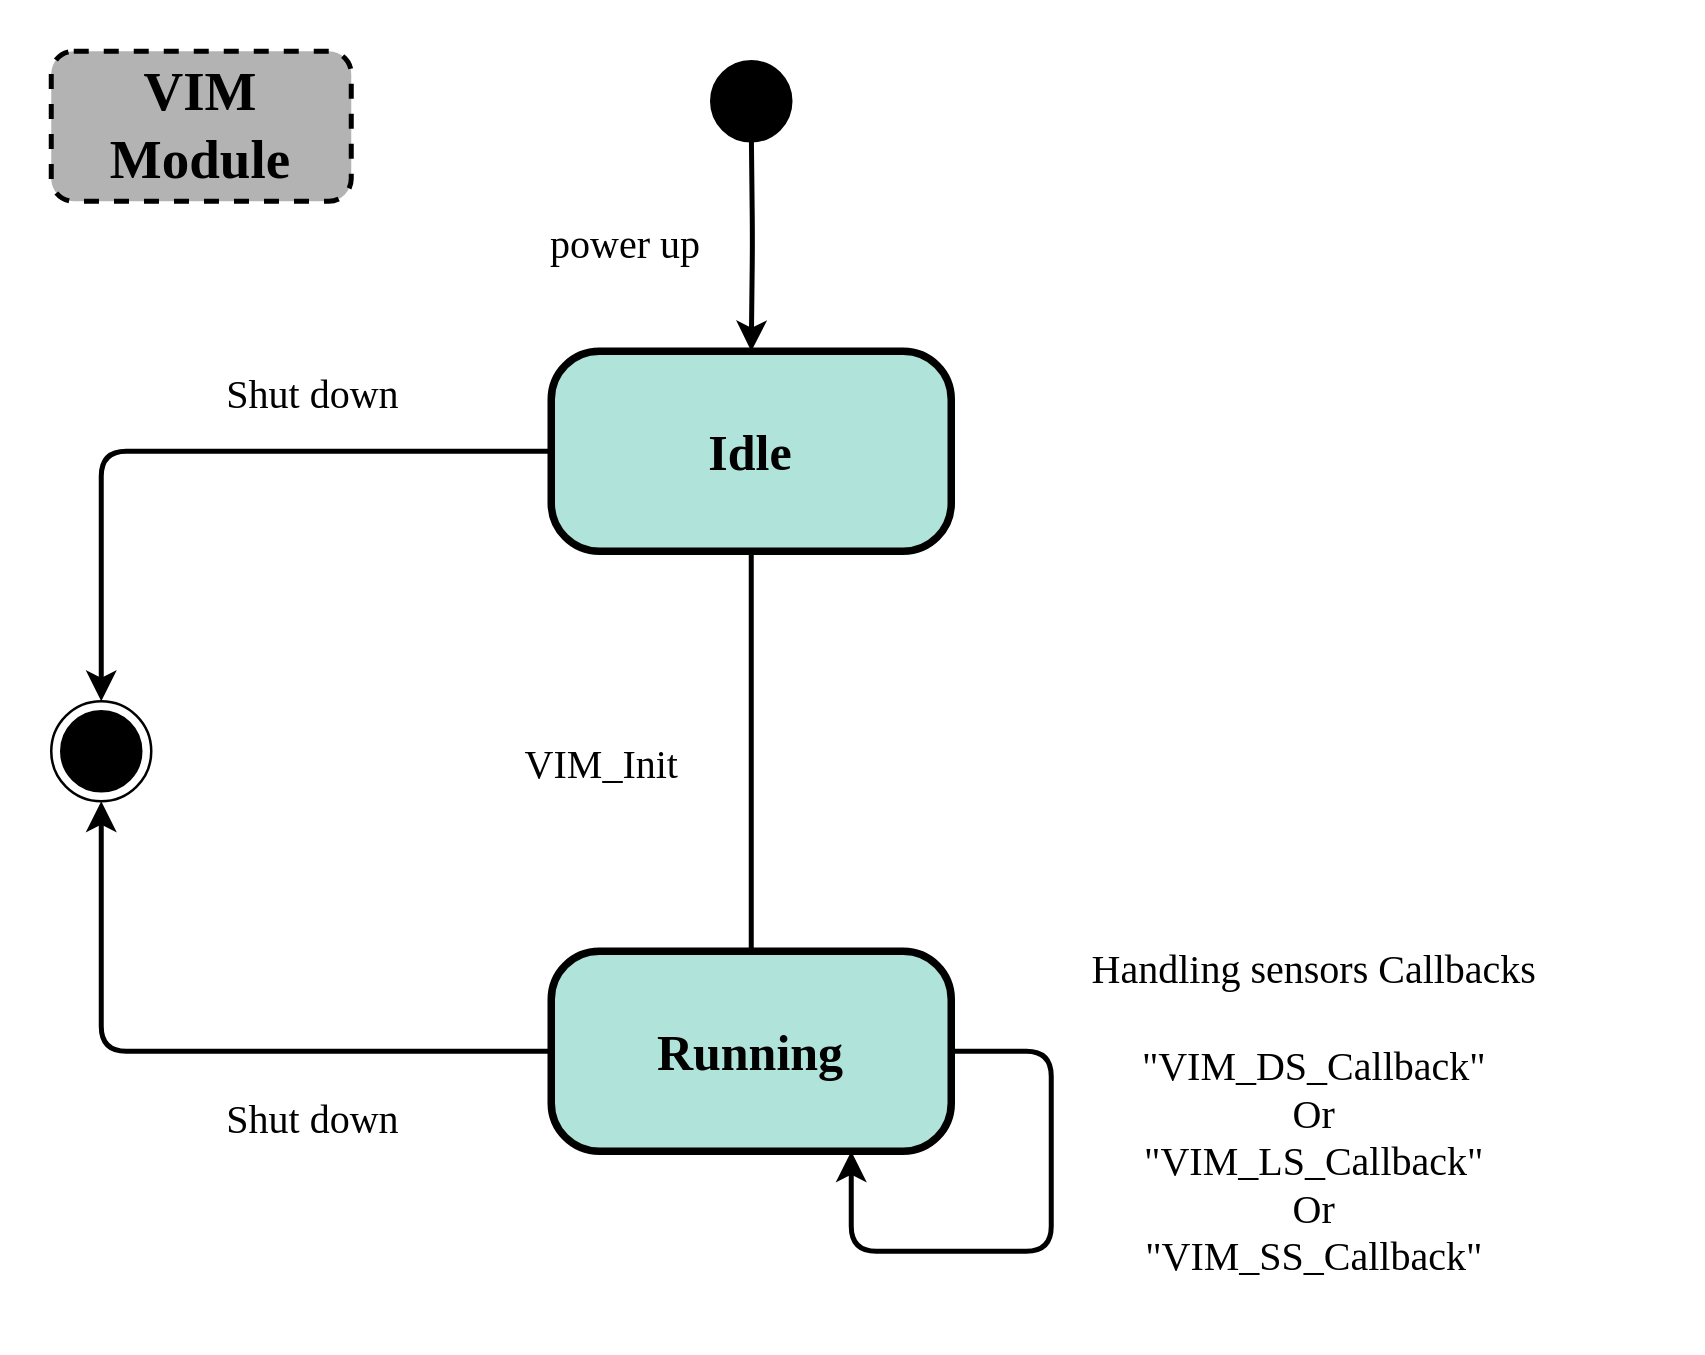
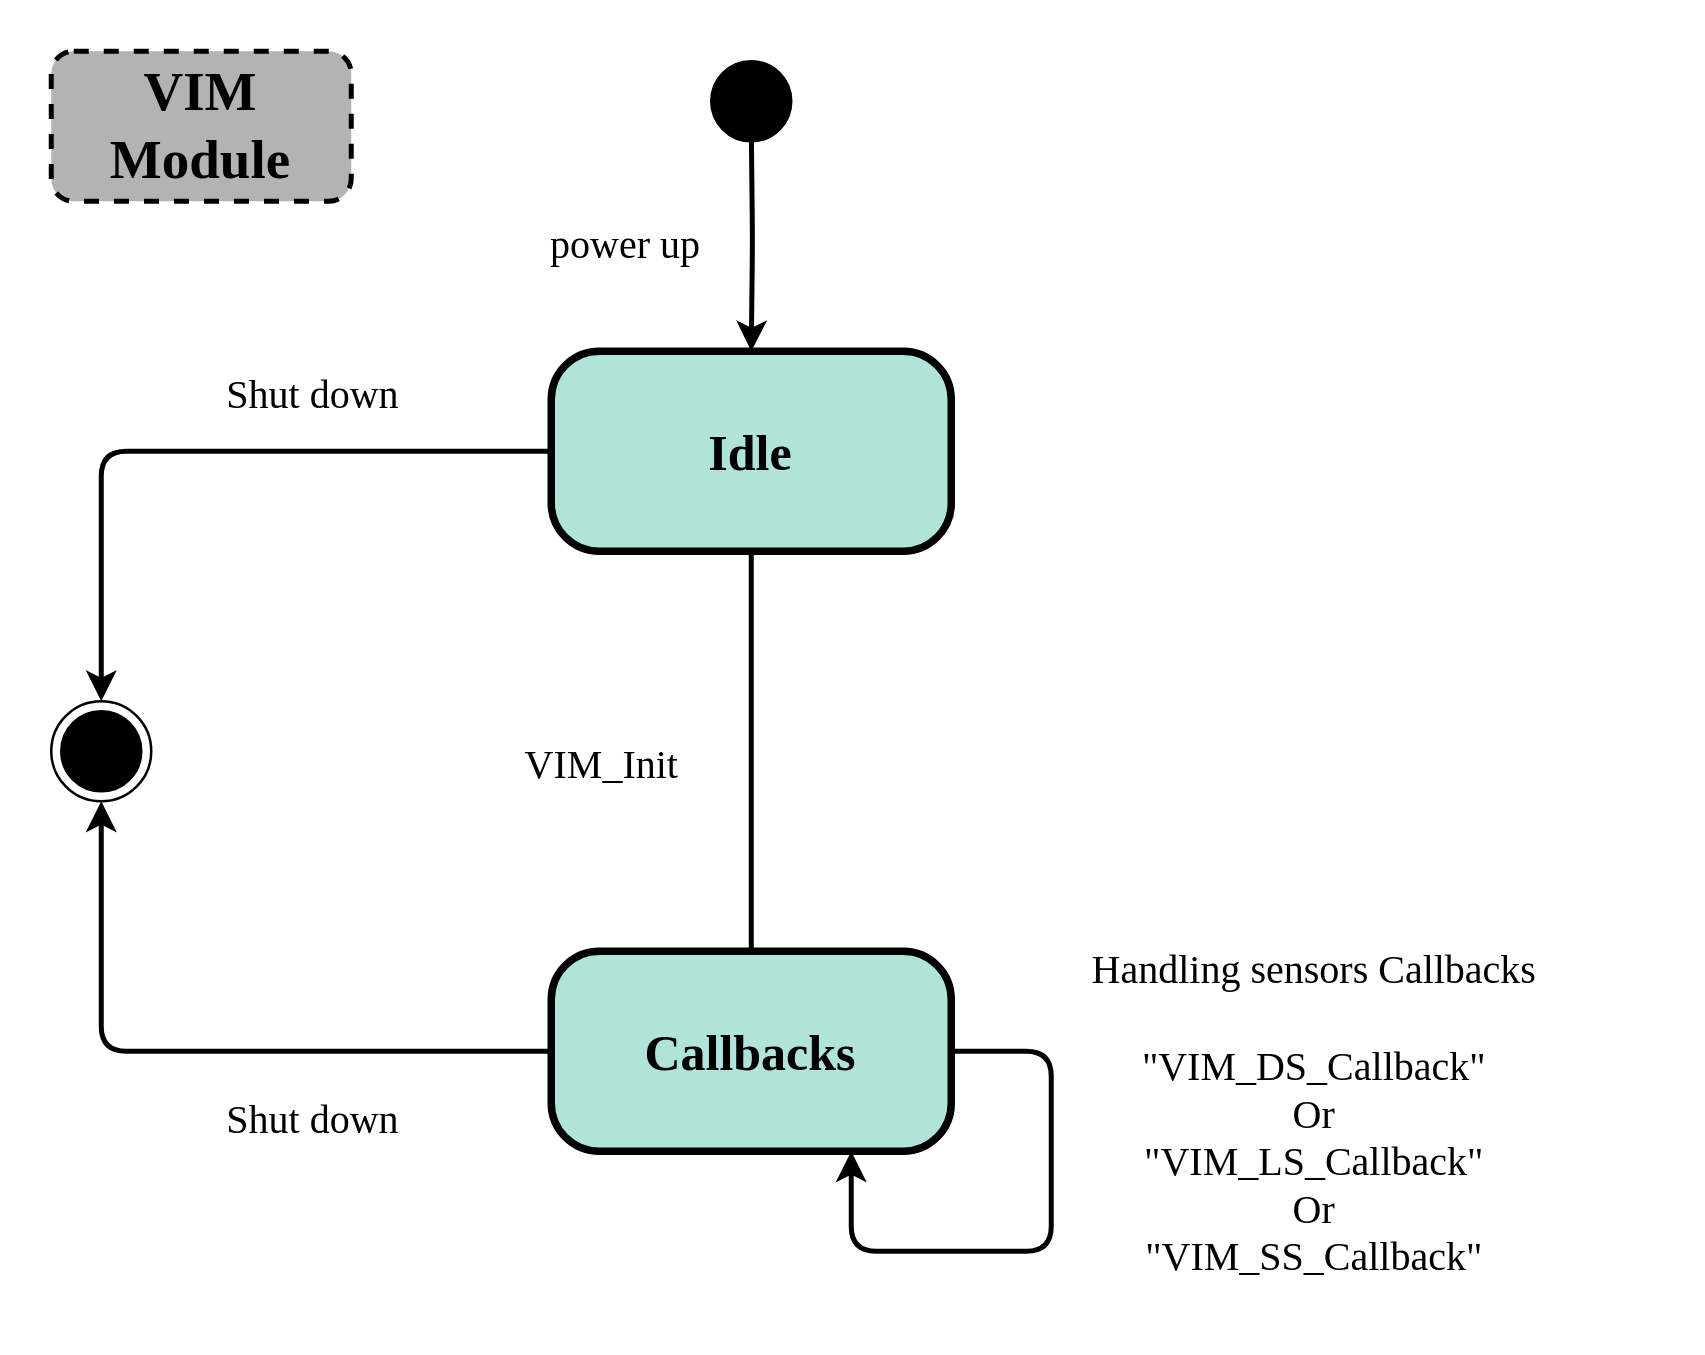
(751, 1051) -> (751, 1051)
